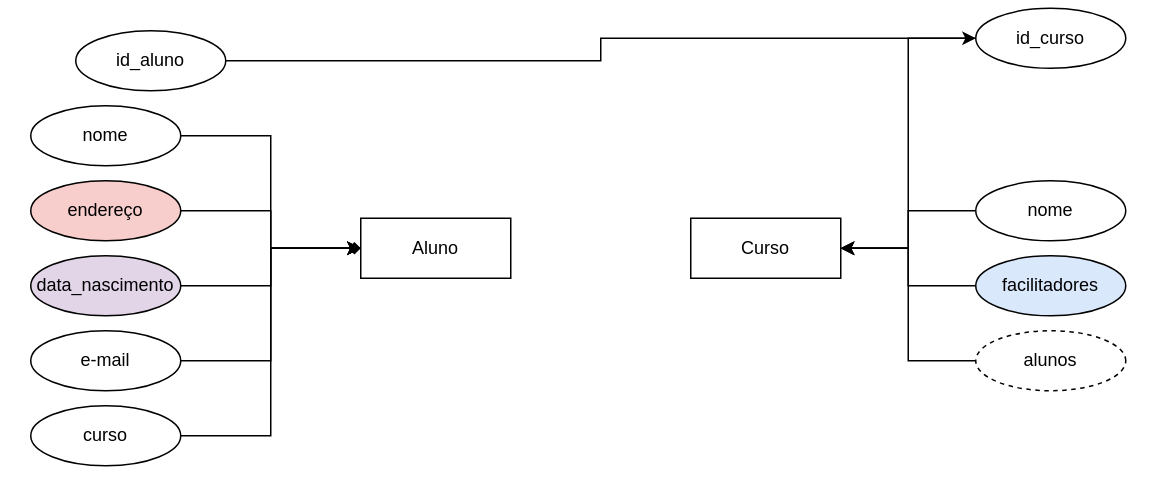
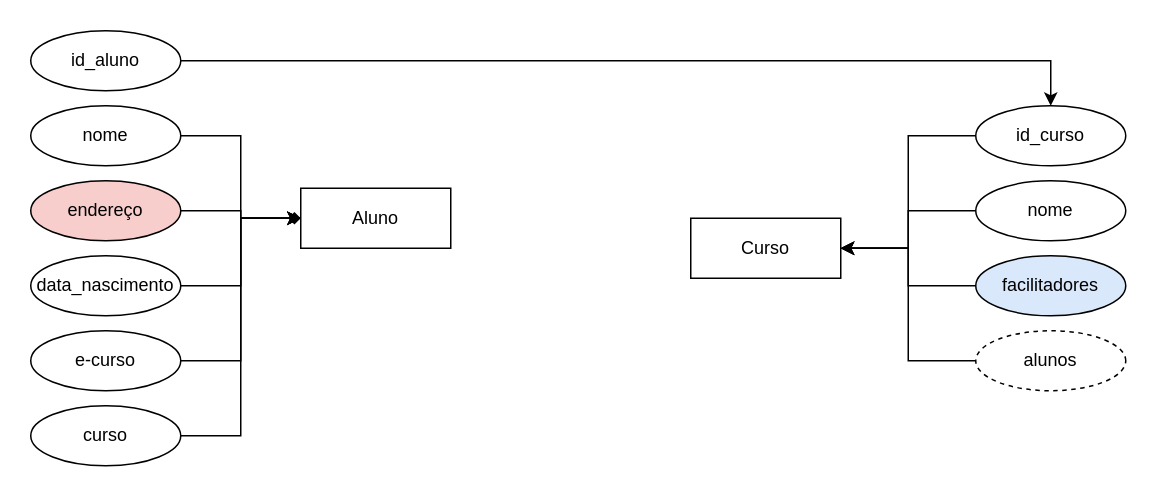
(1051, 38) -> (1051, 136)
(151, 61) -> (106, 61)
(436, 248) -> (376, 218)
(106, 286) -> (106, 286)
(106, 361) -> (106, 361)
